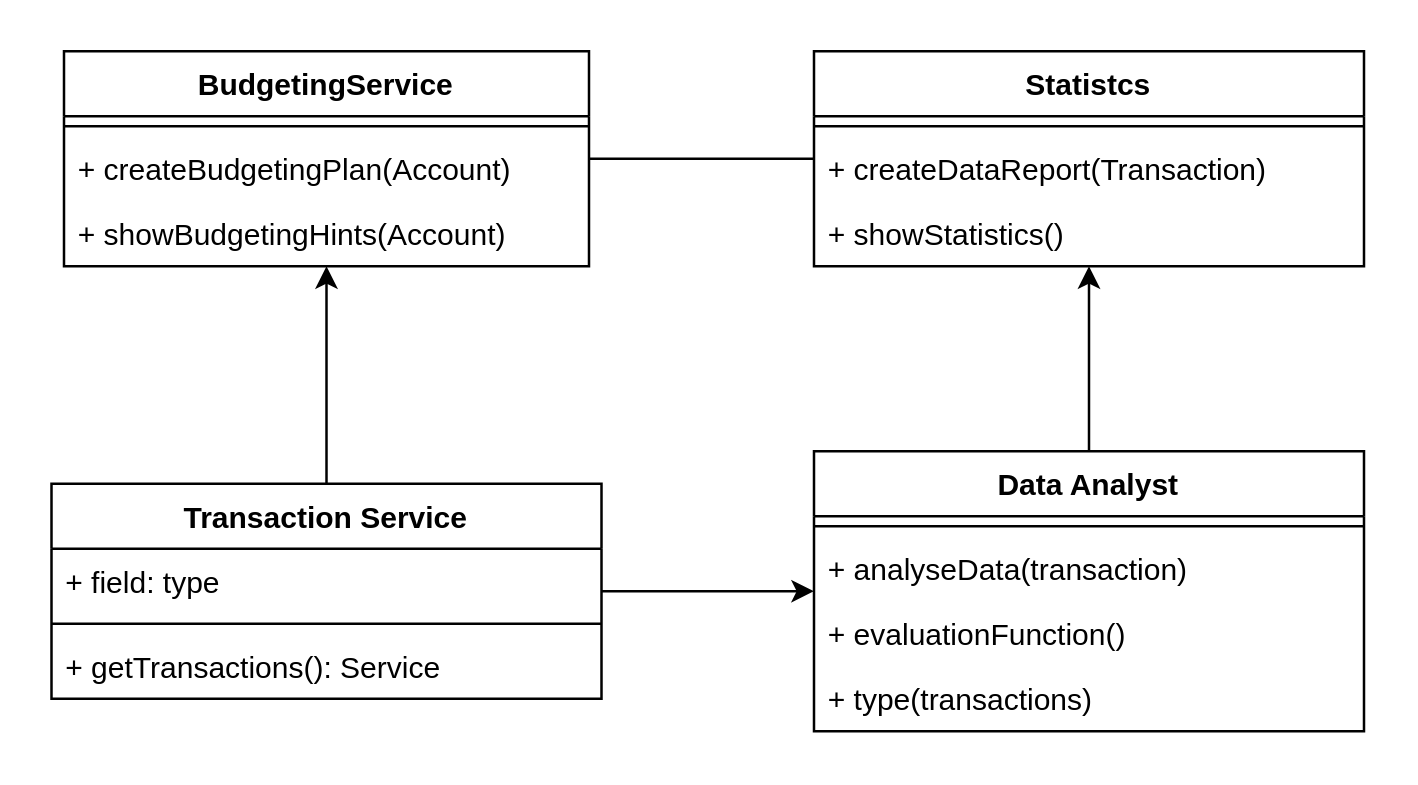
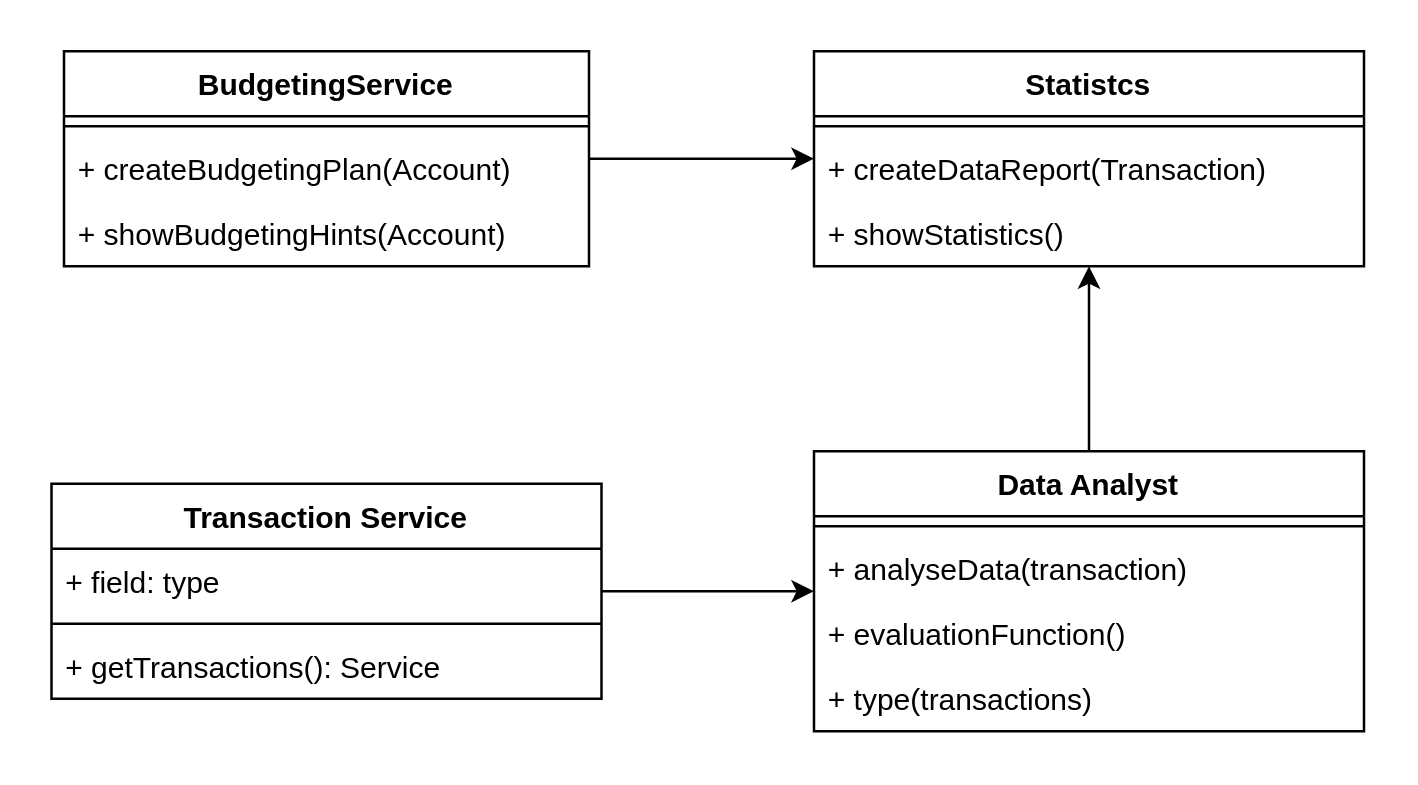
(801, 159) -> (795, 159)
(326, 382) -> none
